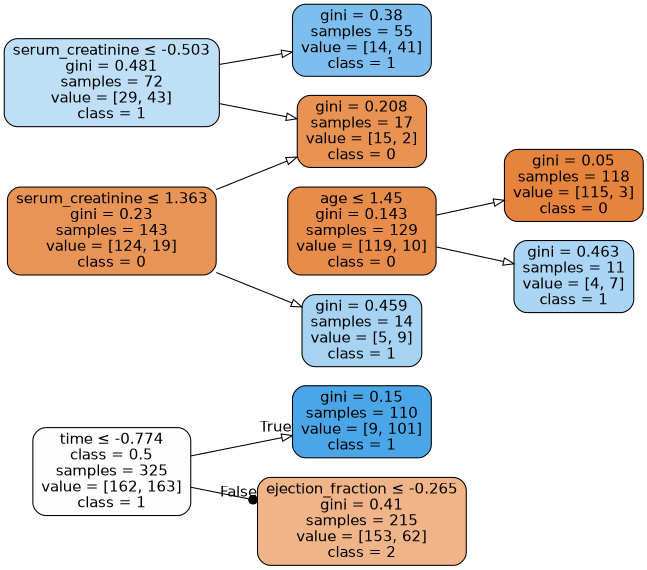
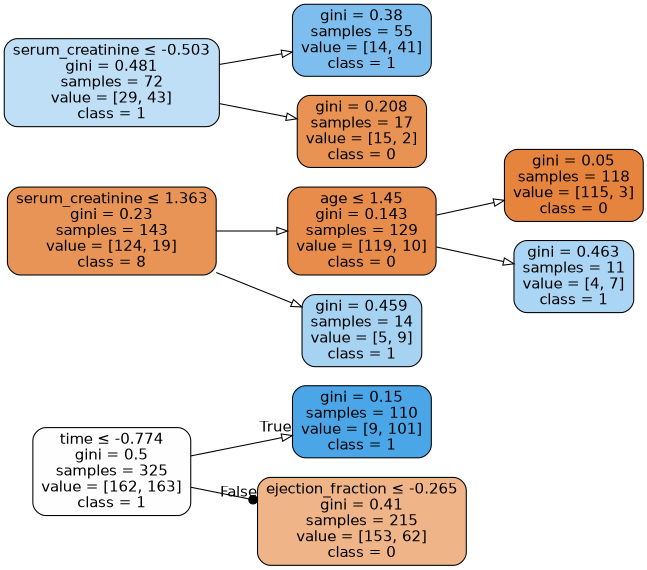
(252, 175) -> (247, 231)
(112, 262) -> (112, 262)
(112, 455) -> (112, 455)
(362, 553) -> (362, 553)
